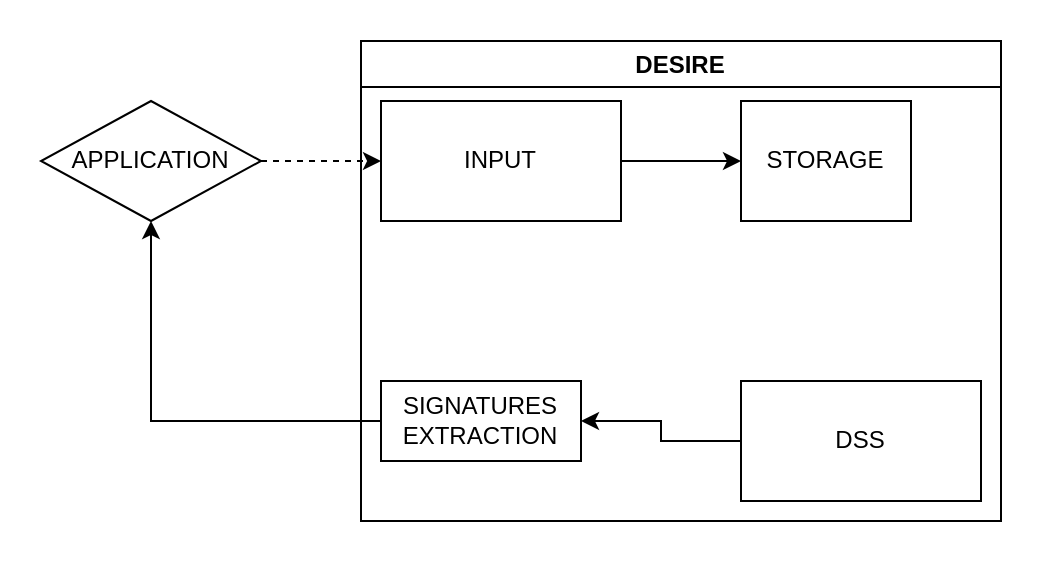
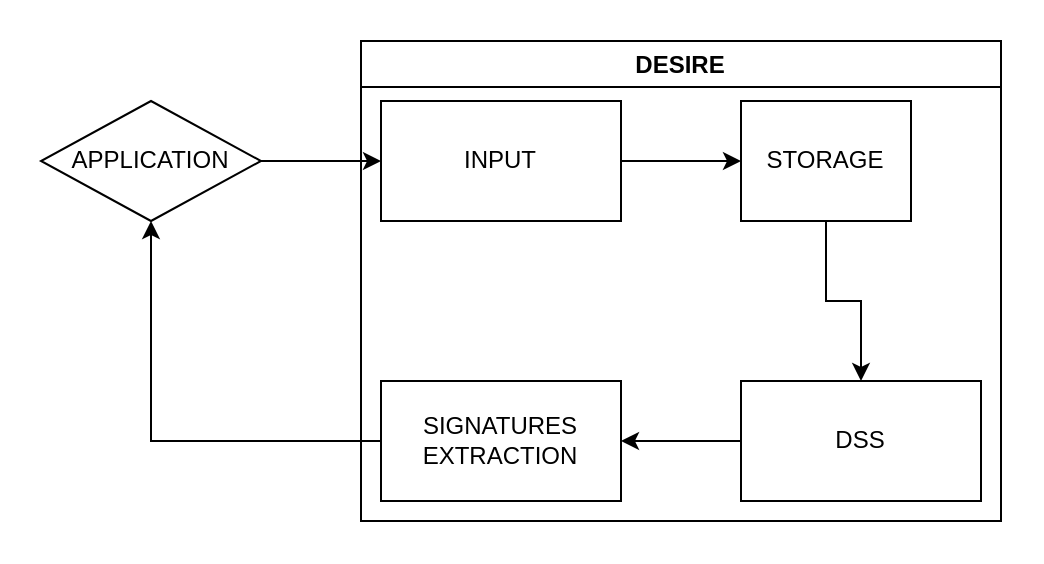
(316, 161) -> (316, 161)
none -> (837, 301)
(481, 421) -> (501, 441)
